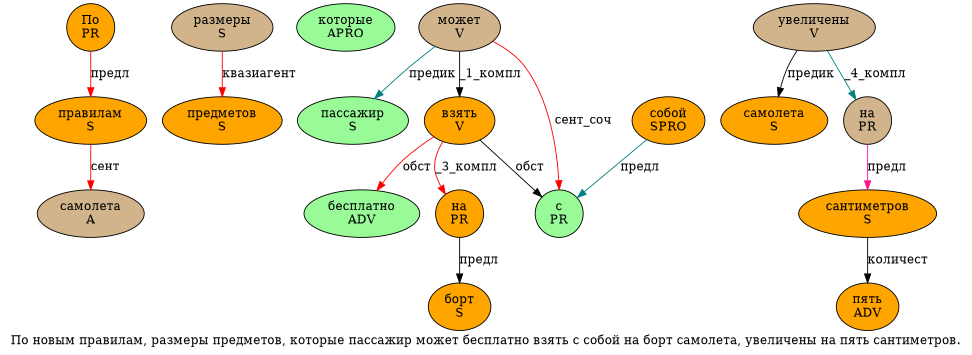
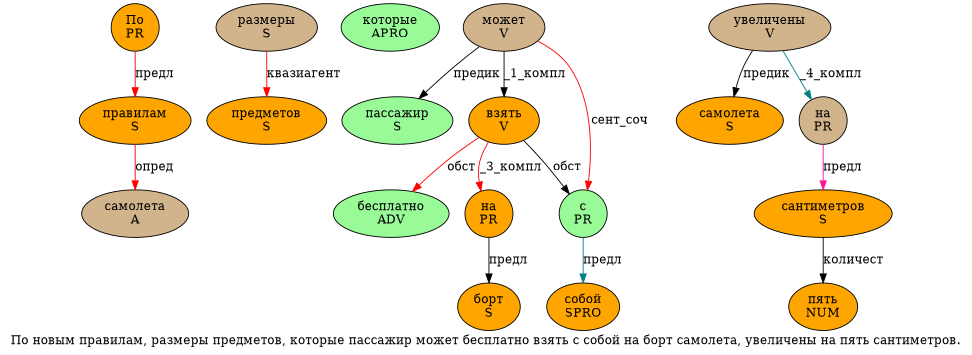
(407, 69) -> (452, 69)
(615, 166) -> (583, 256)
(105, 167) -> (154, 167)
(868, 307) -> (823, 307)
